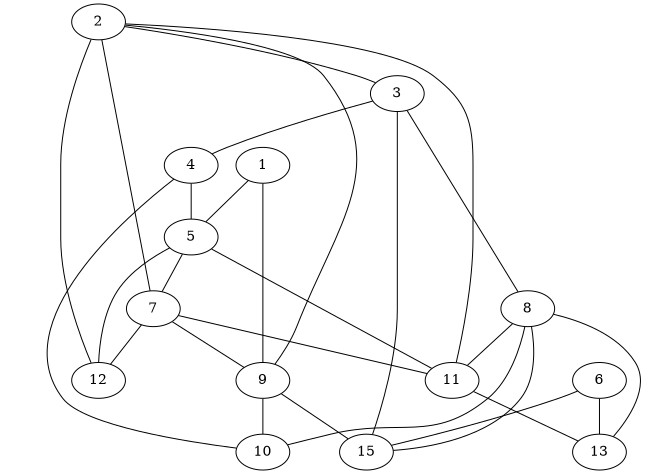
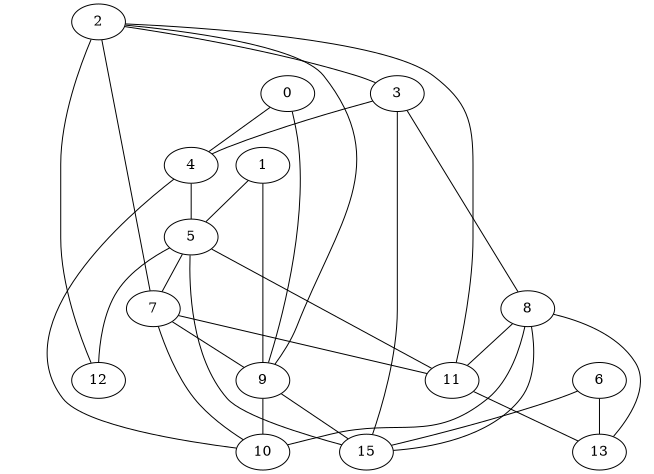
none -> (288, 94)
(126, 345) -> (189, 392)
none -> (219, 388)
